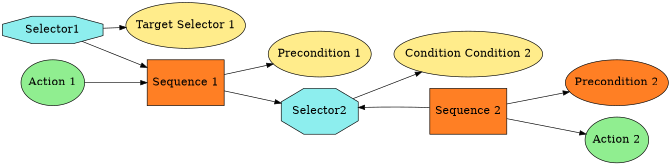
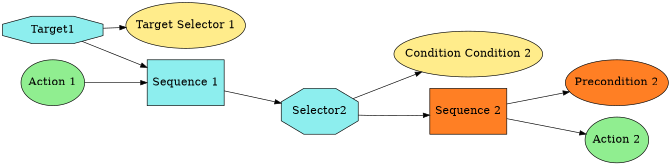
(53, 30) -> (53, 30)
(320, 54) -> none
(186, 83) -> (186, 83)
(397, 107) -> (391, 116)
